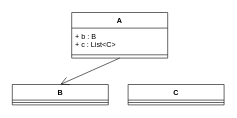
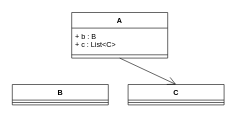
(90, 71) -> none
none -> (148, 71)
